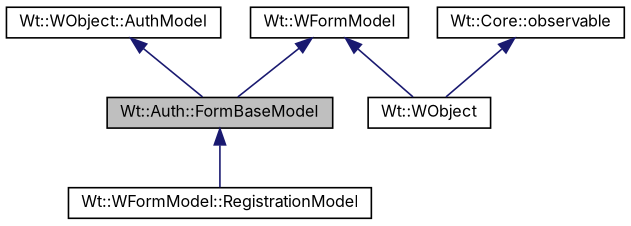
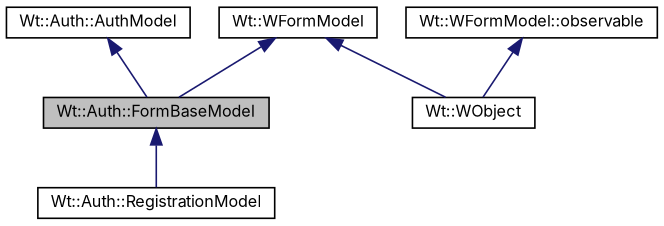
(114, 23) -> (98, 23)
(531, 23) -> (532, 23)
(220, 203) -> (156, 203)
